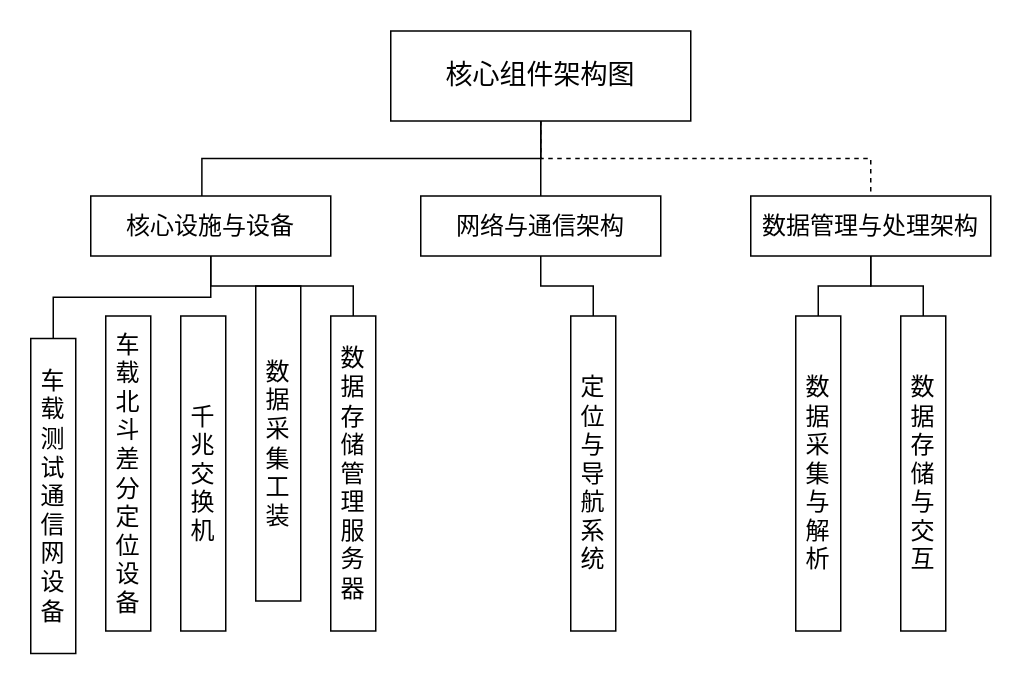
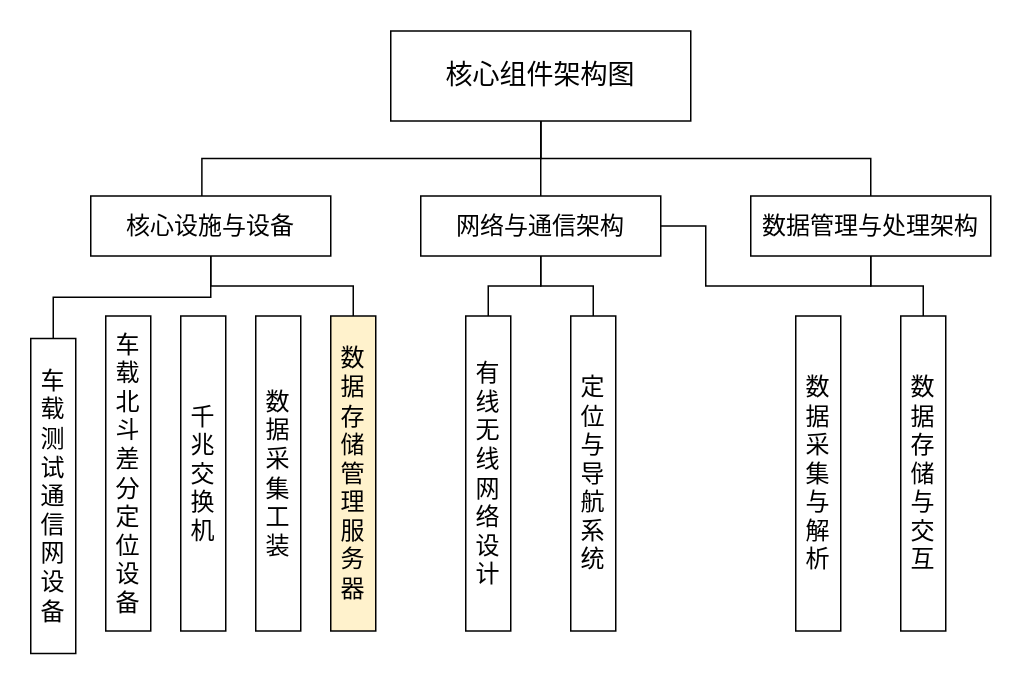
(725, 158) -> (725, 158)
none -> (498, 286)
(818, 300) -> (711, 286)
(278, 443) -> (278, 473)
(353, 473) -> (353, 473)
none -> (488, 473)
